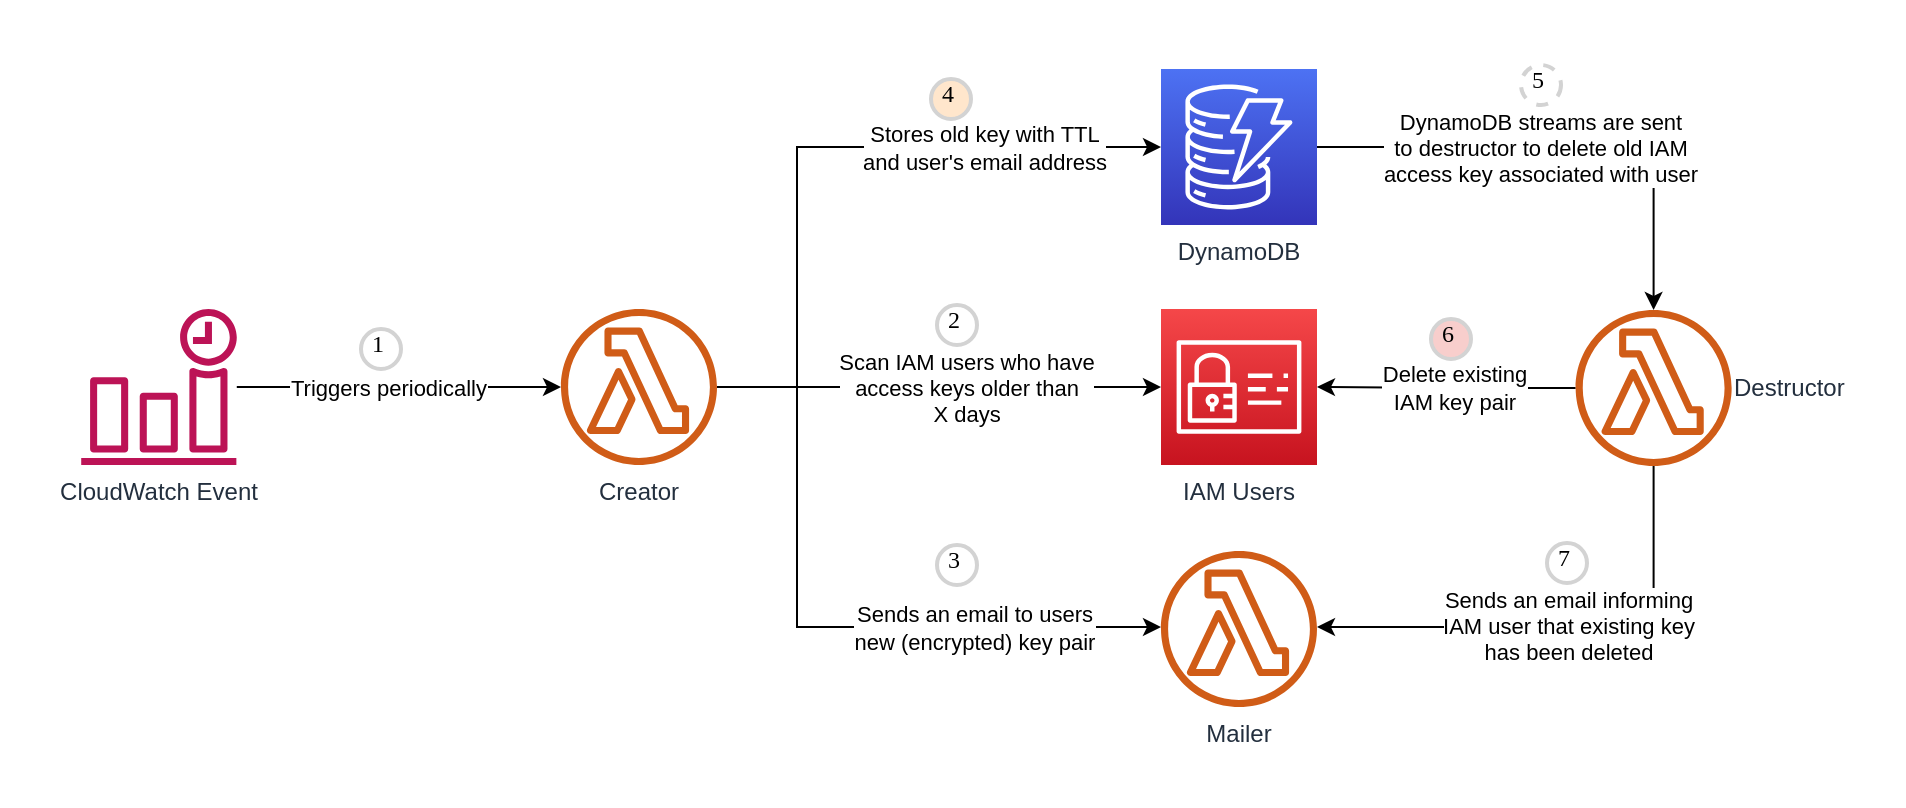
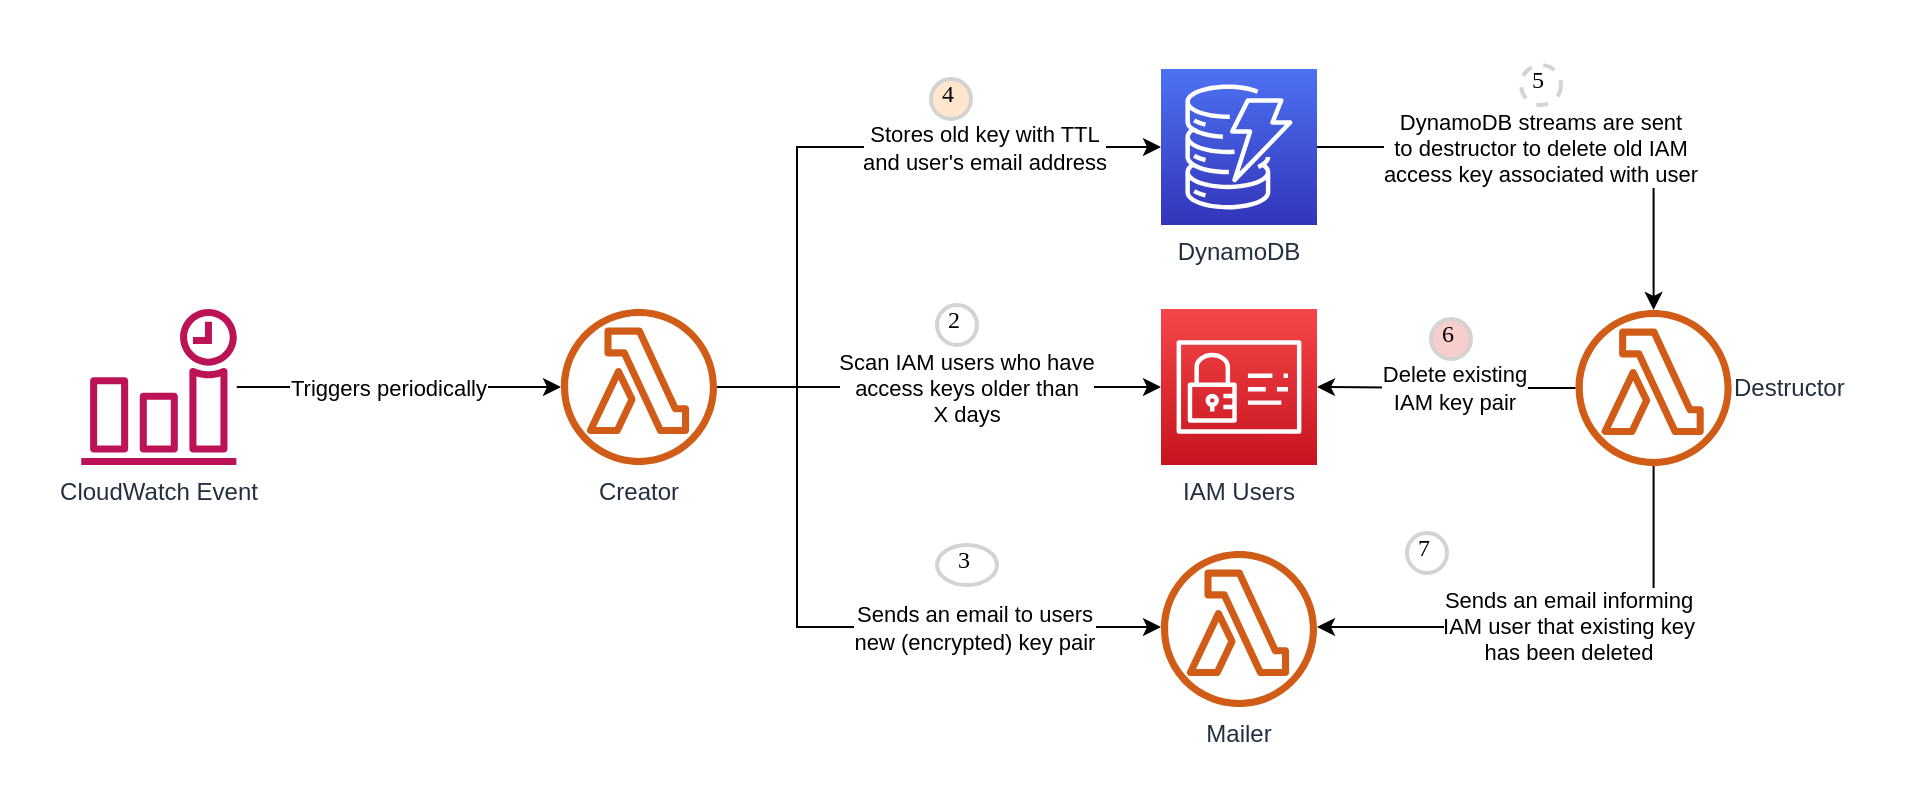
(381, 349) -> none
(1567, 563) -> (1427, 553)
(957, 565) -> (967, 565)
